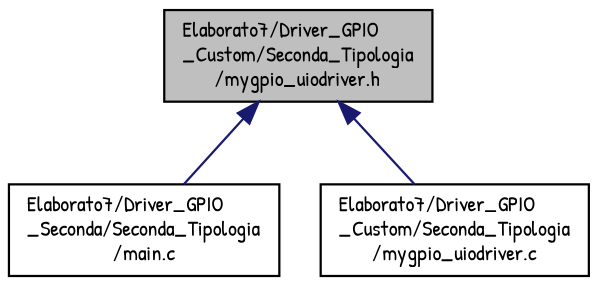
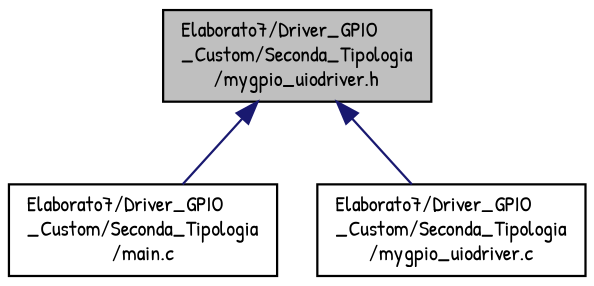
(144, 230) -> (143, 230)
